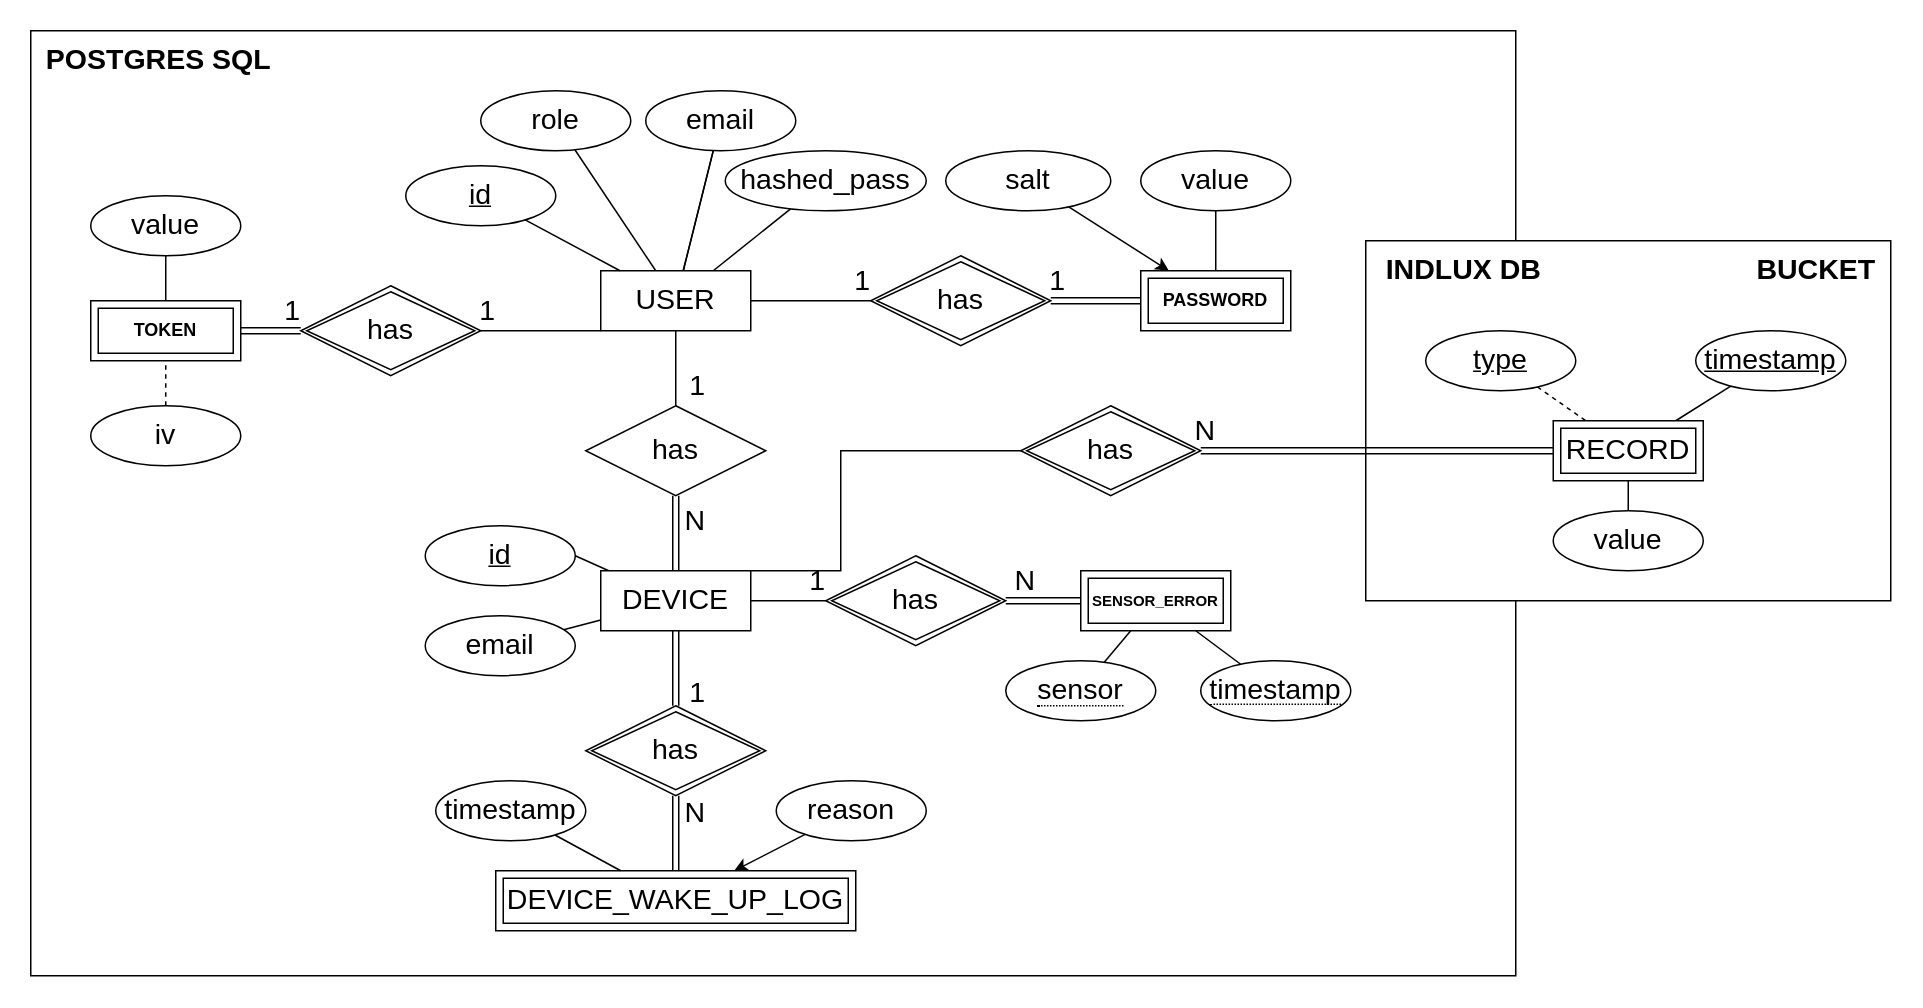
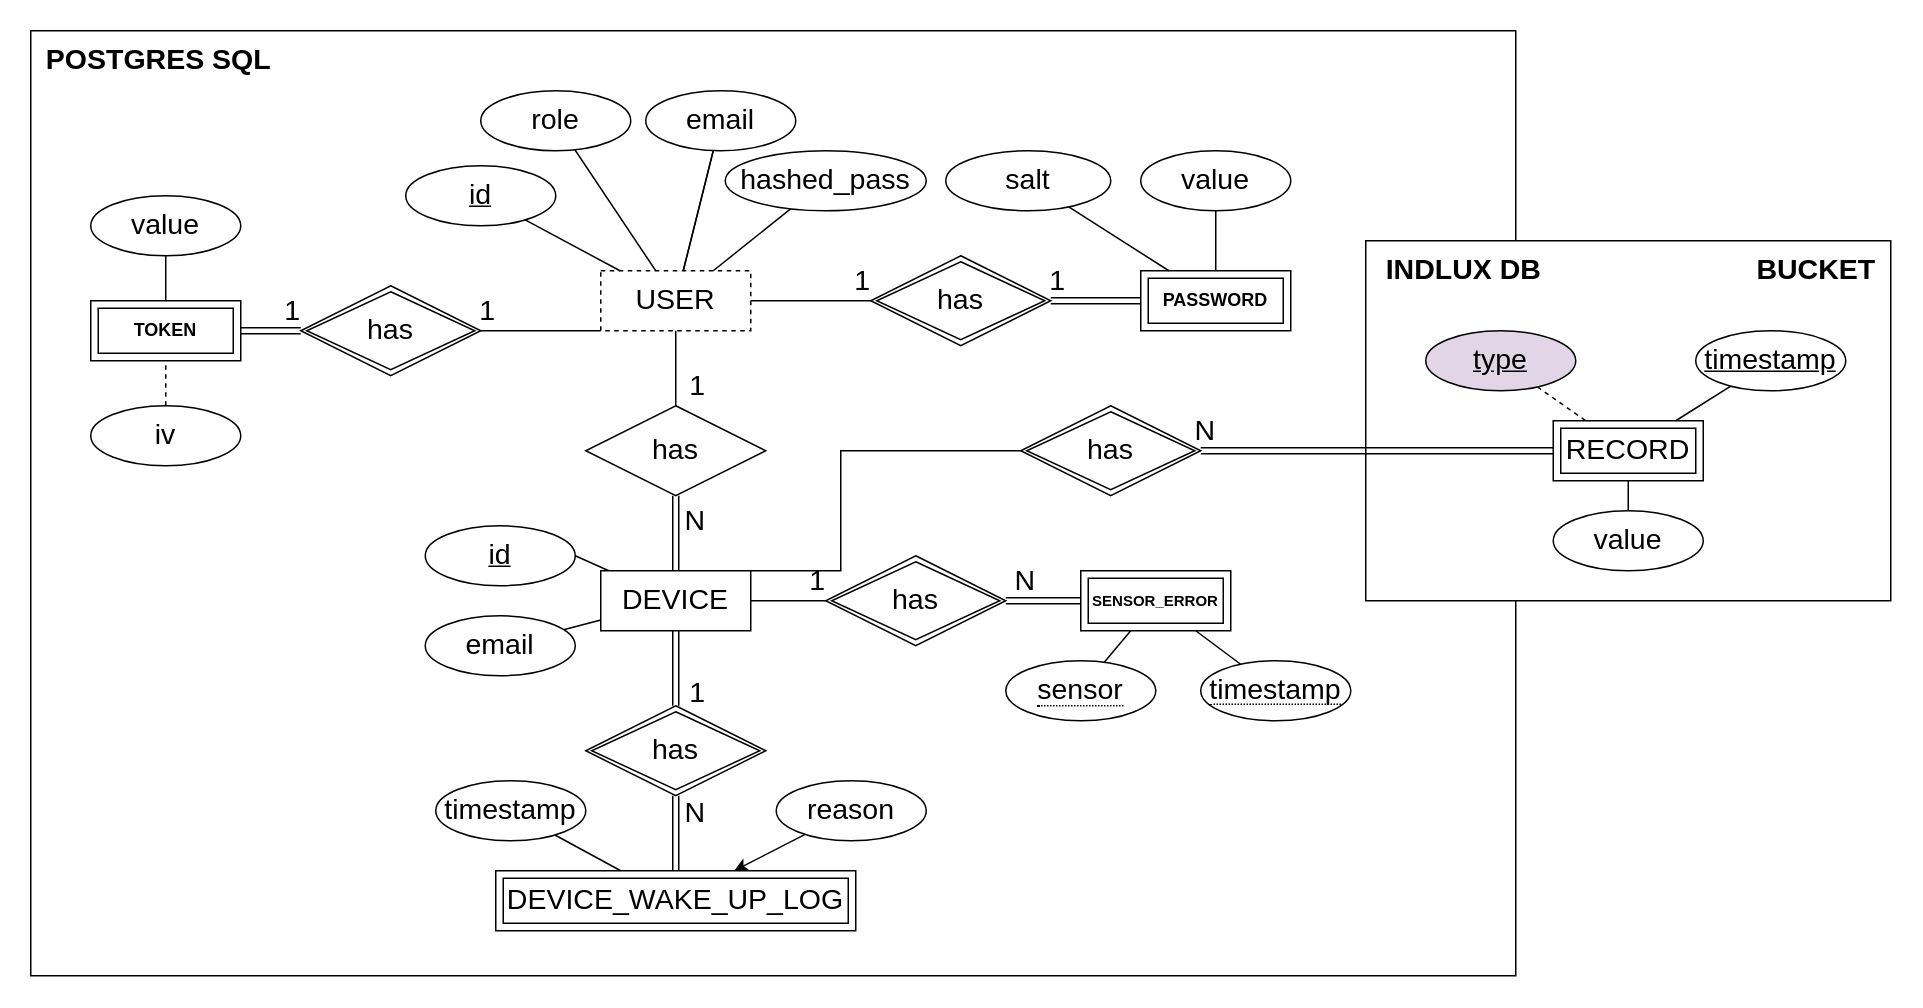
(1159, 265) -> (1162, 266)
(676, 301) -> (676, 301)
(1501, 361) -> (1501, 361)
